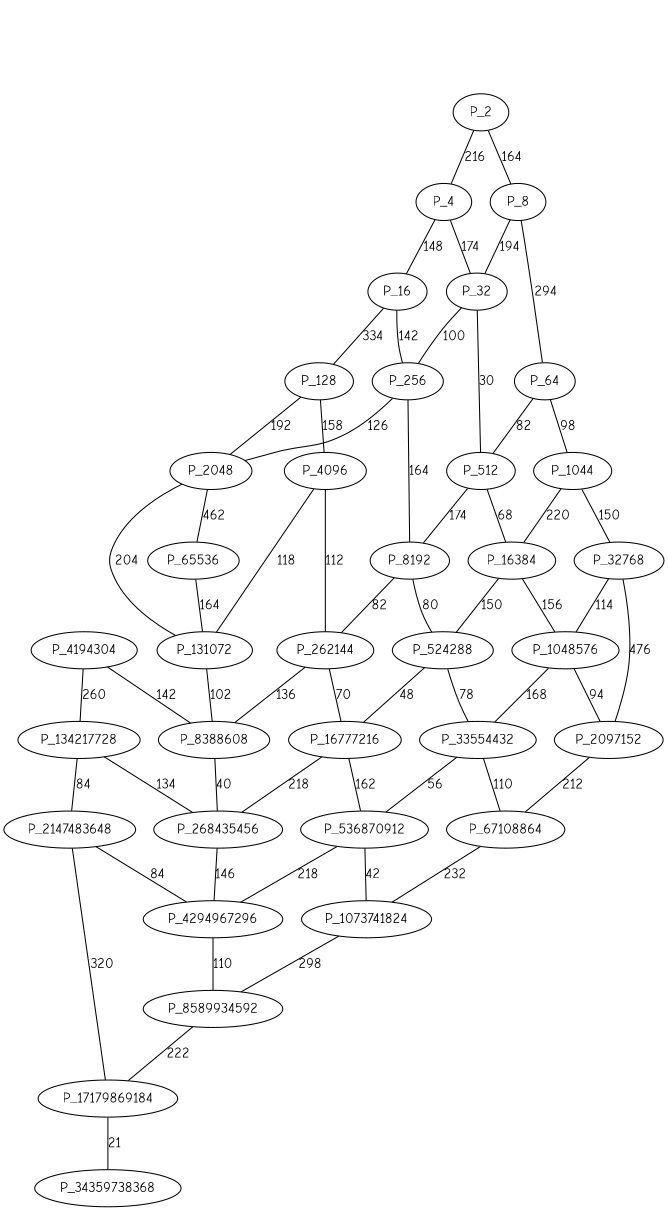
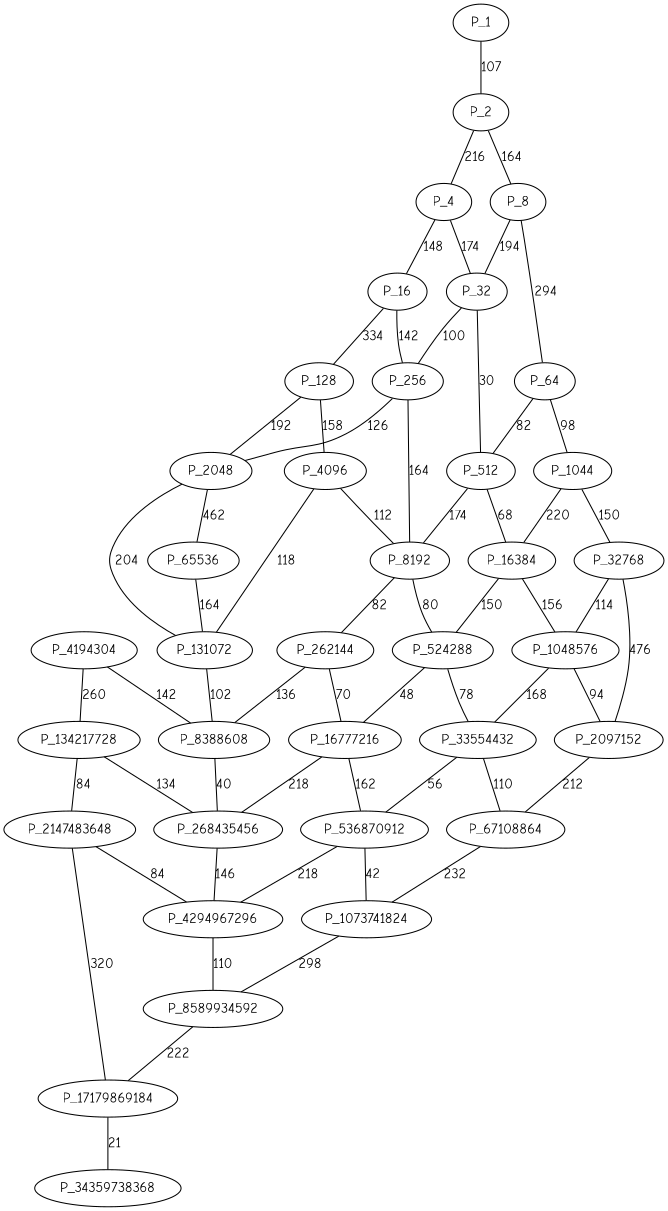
none -> (481, 23)
(325, 561) -> (367, 516)
